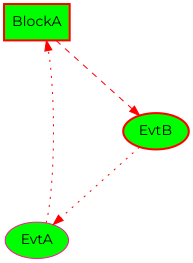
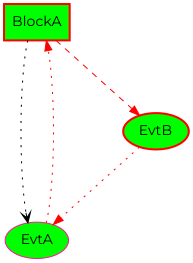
none -> (21, 127)
